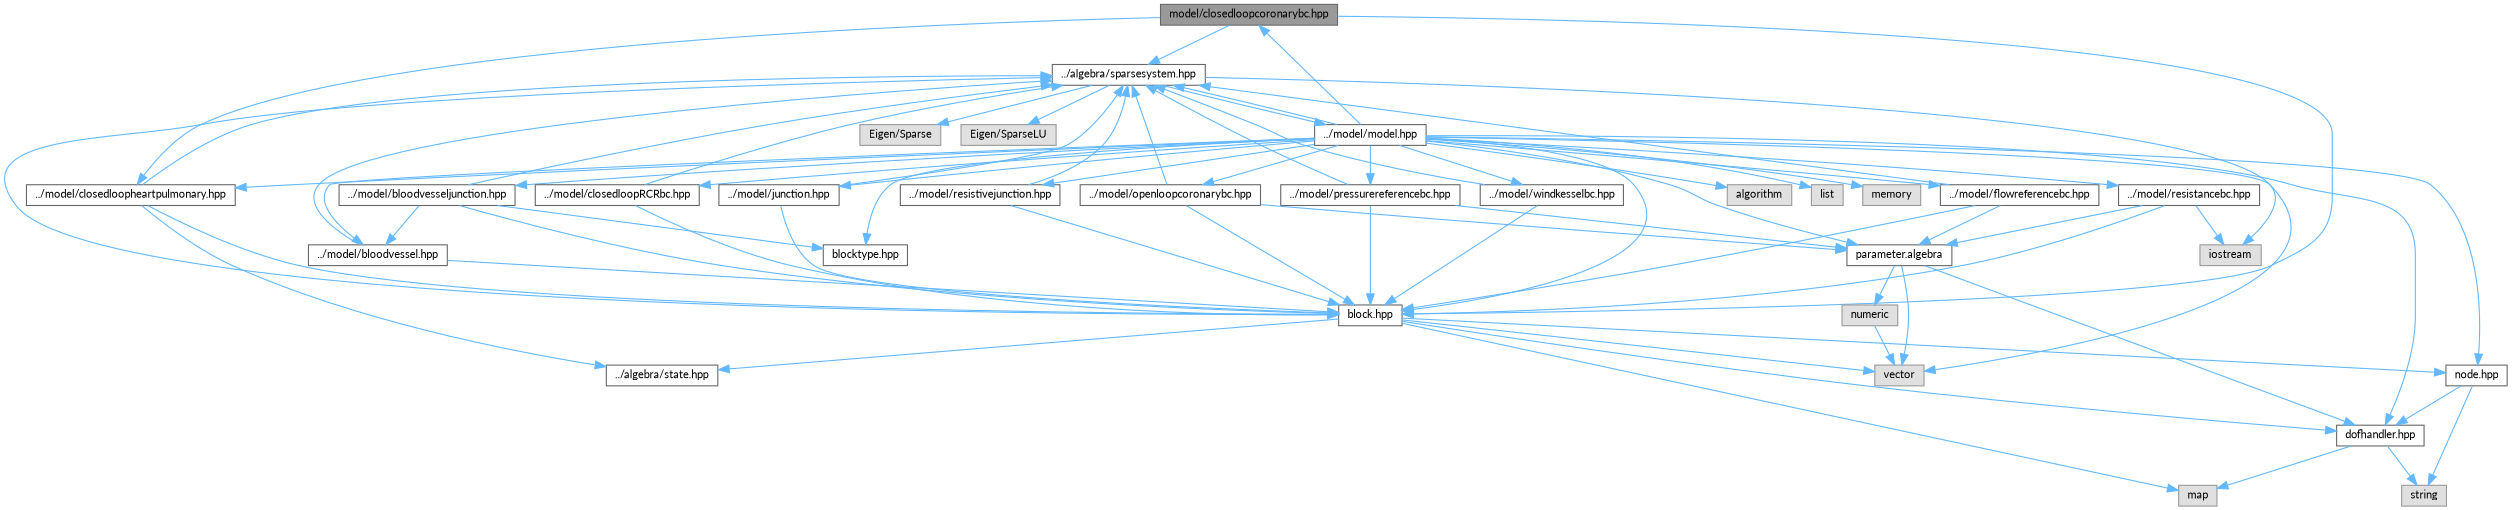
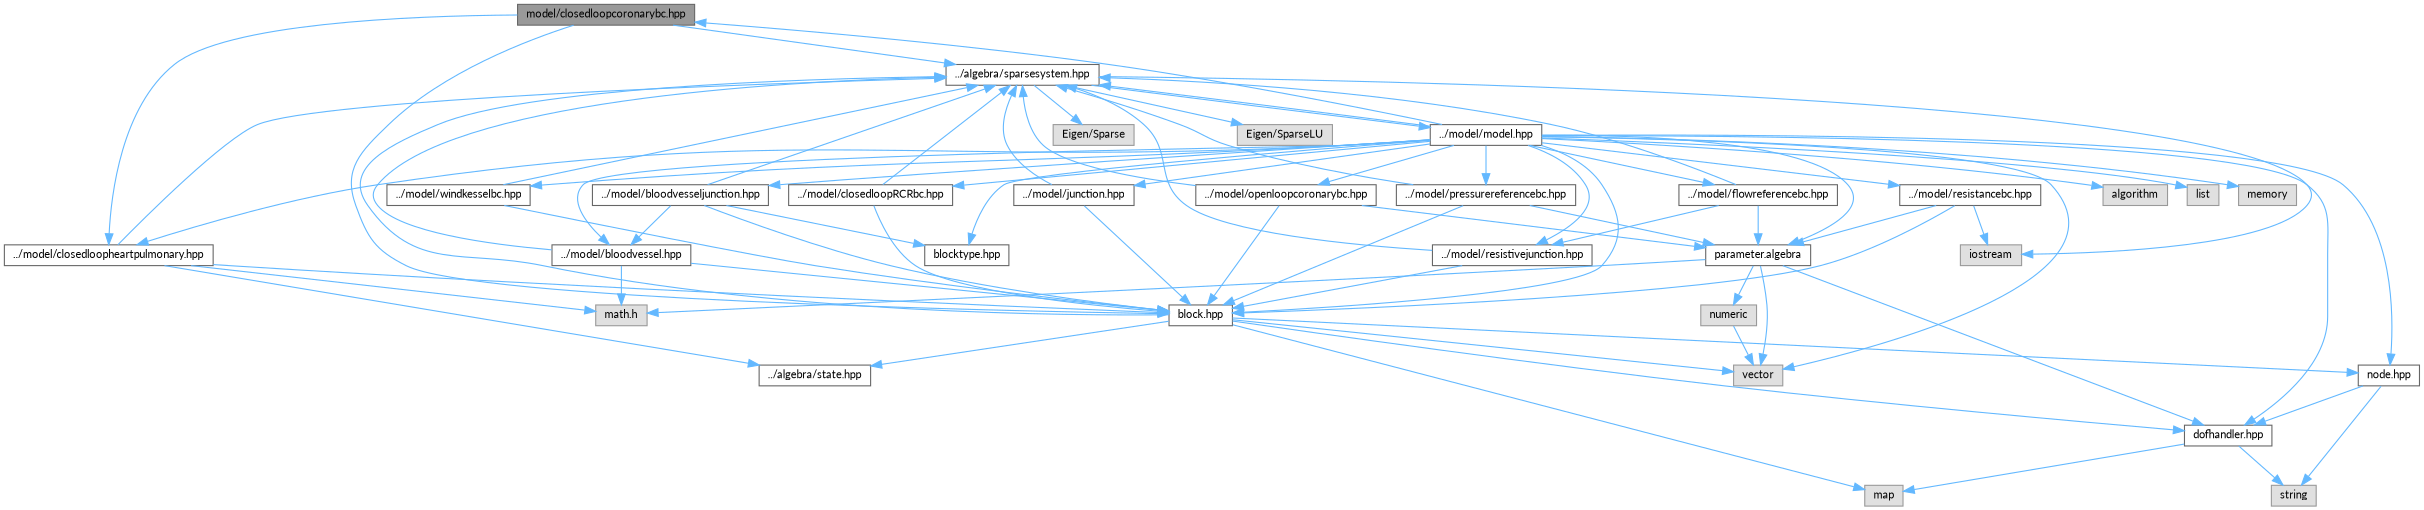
(1695, 261) -> (1645, 223)
none -> (621, 315)
